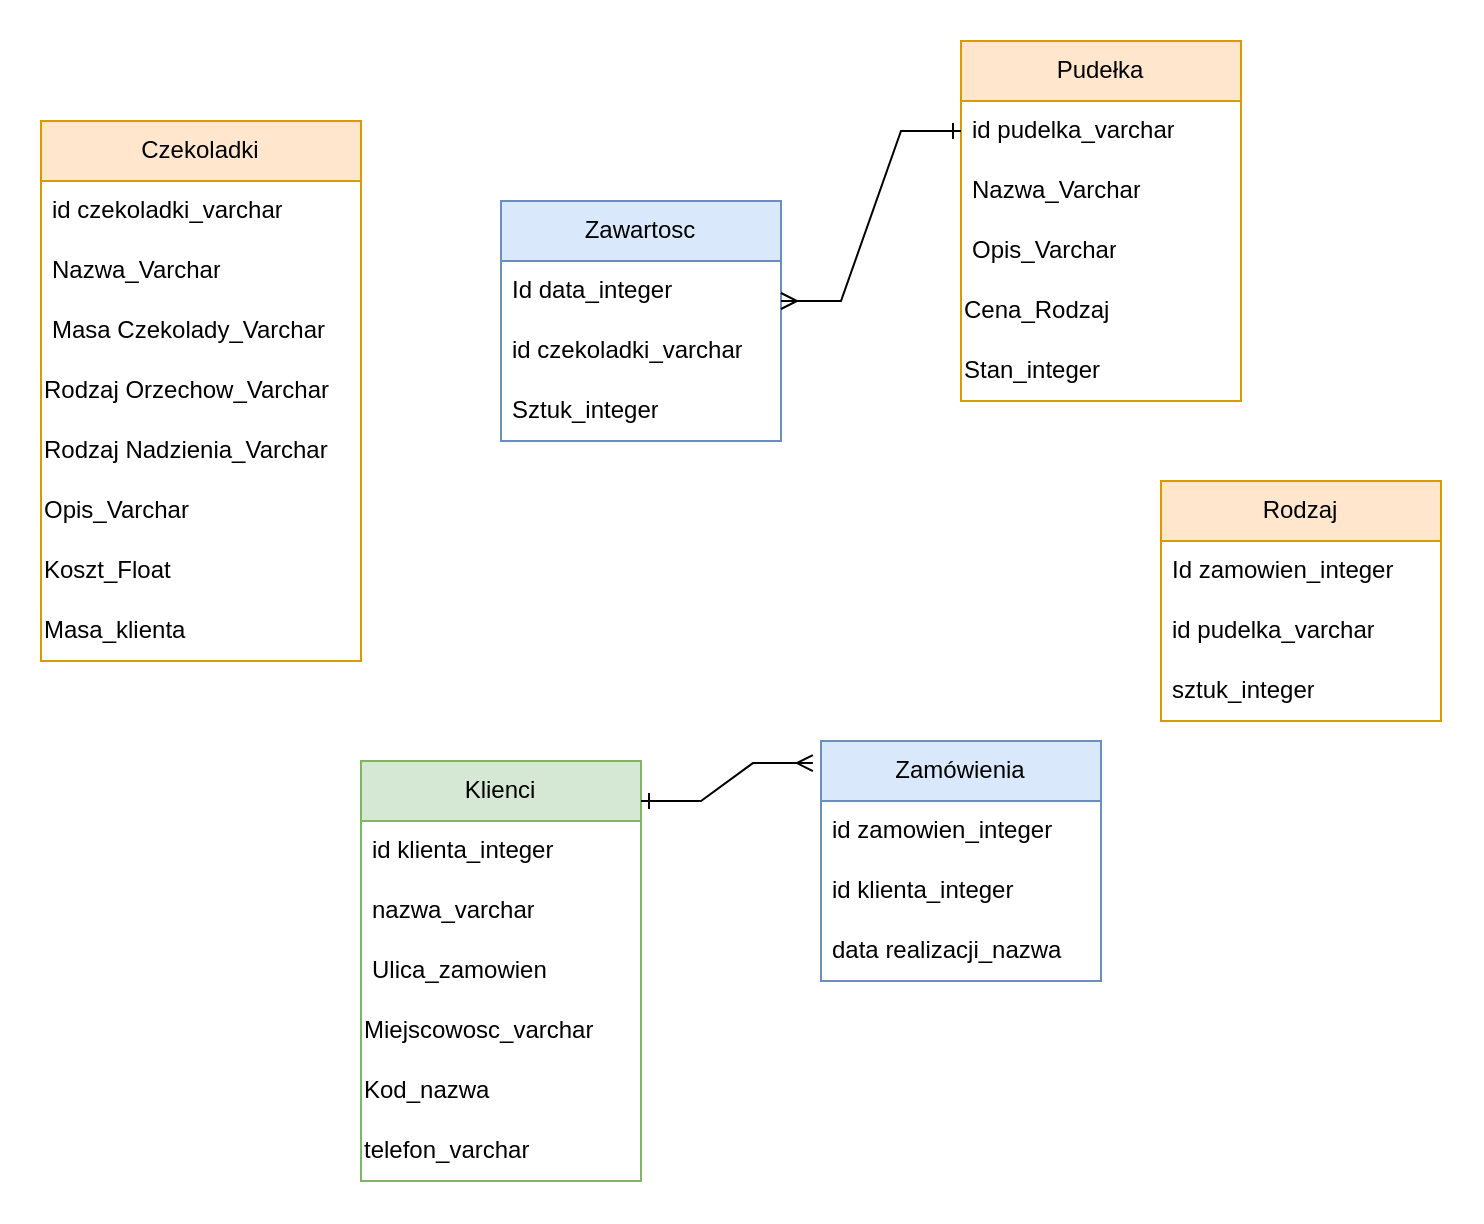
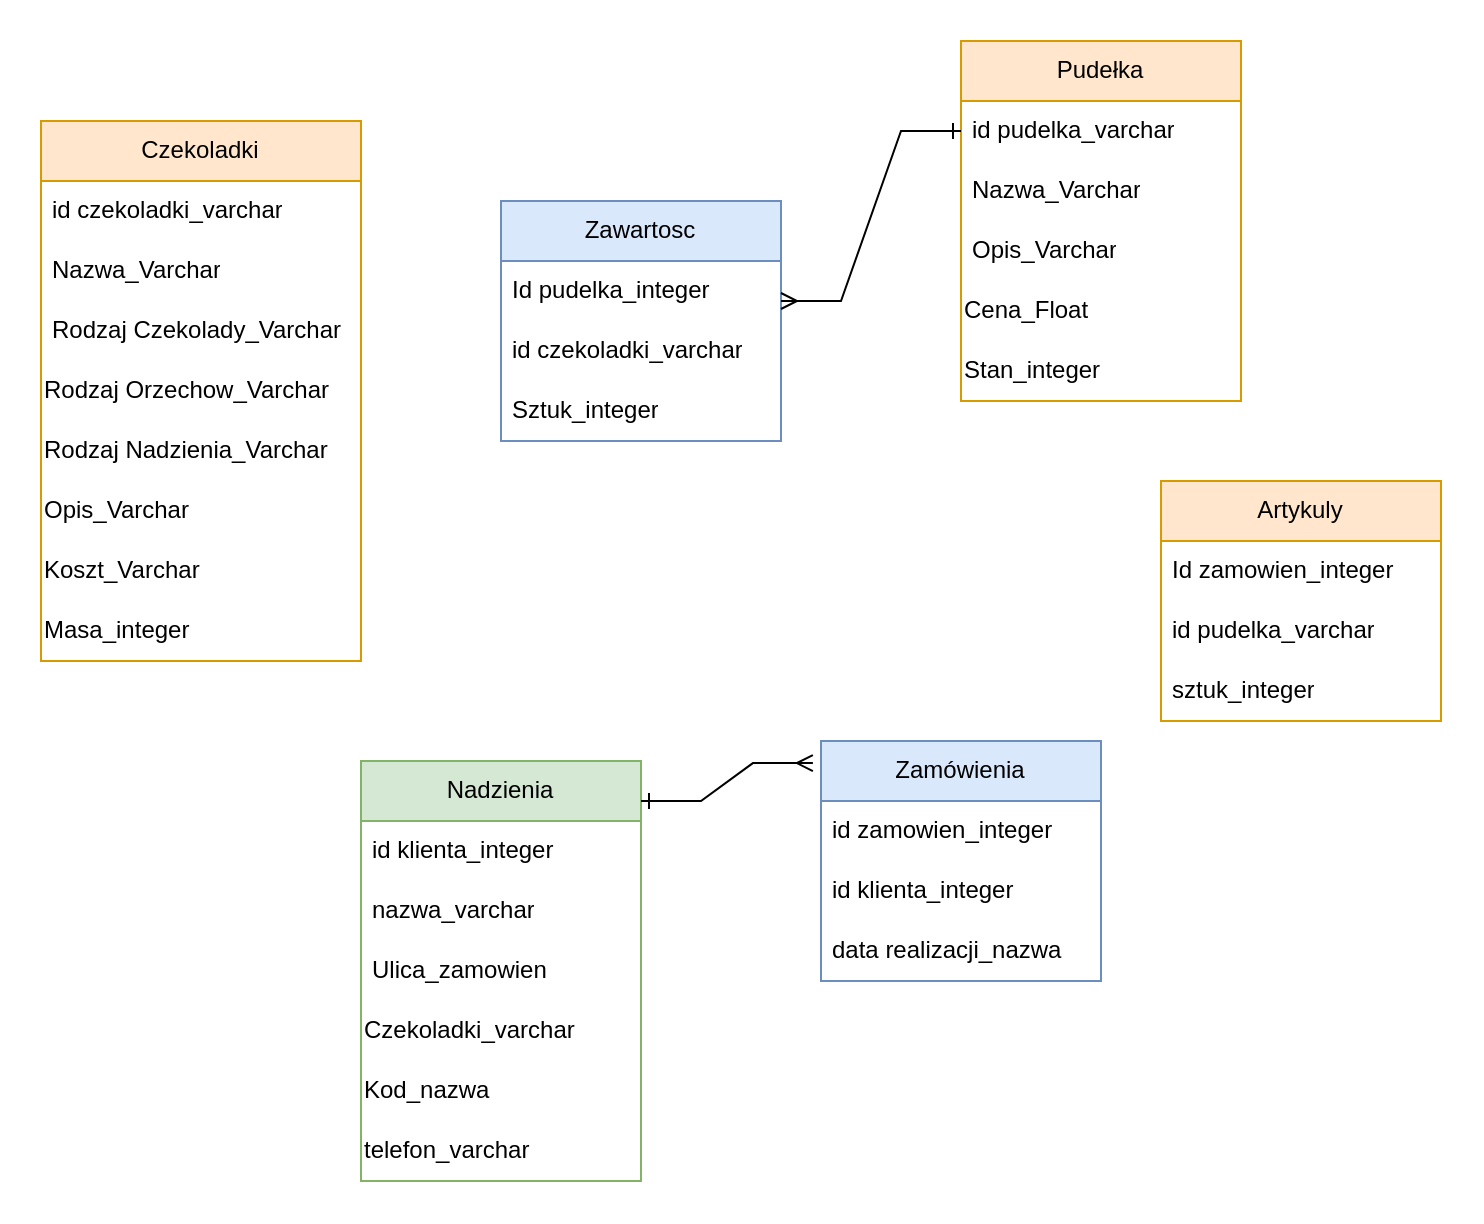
(608, 291) -> (625, 291)
(1039, 311) -> (1029, 311)
(195, 331) -> (203, 331)
(1301, 511) -> (1301, 511)
(116, 571) -> (132, 571)
(119, 631) -> (123, 631)
(501, 791) -> (501, 791)
(490, 1031) -> (480, 1031)
